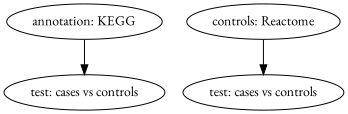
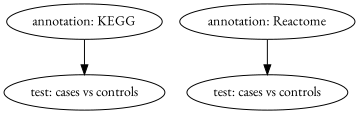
(263, 22) -> (267, 22)
